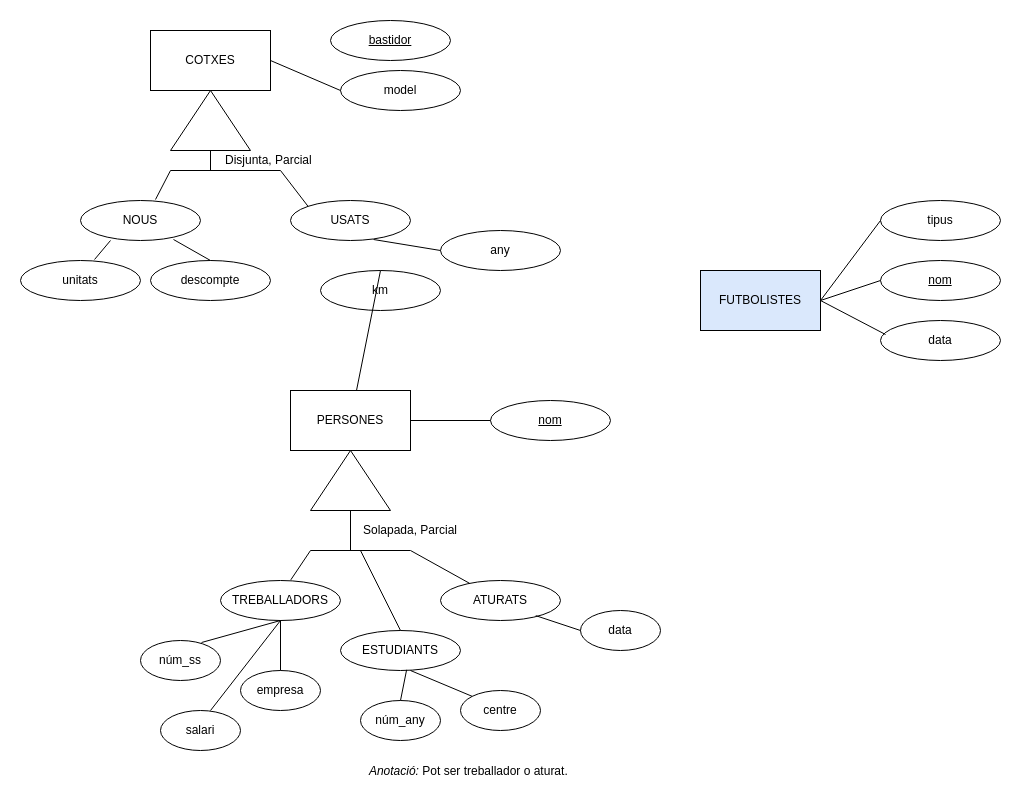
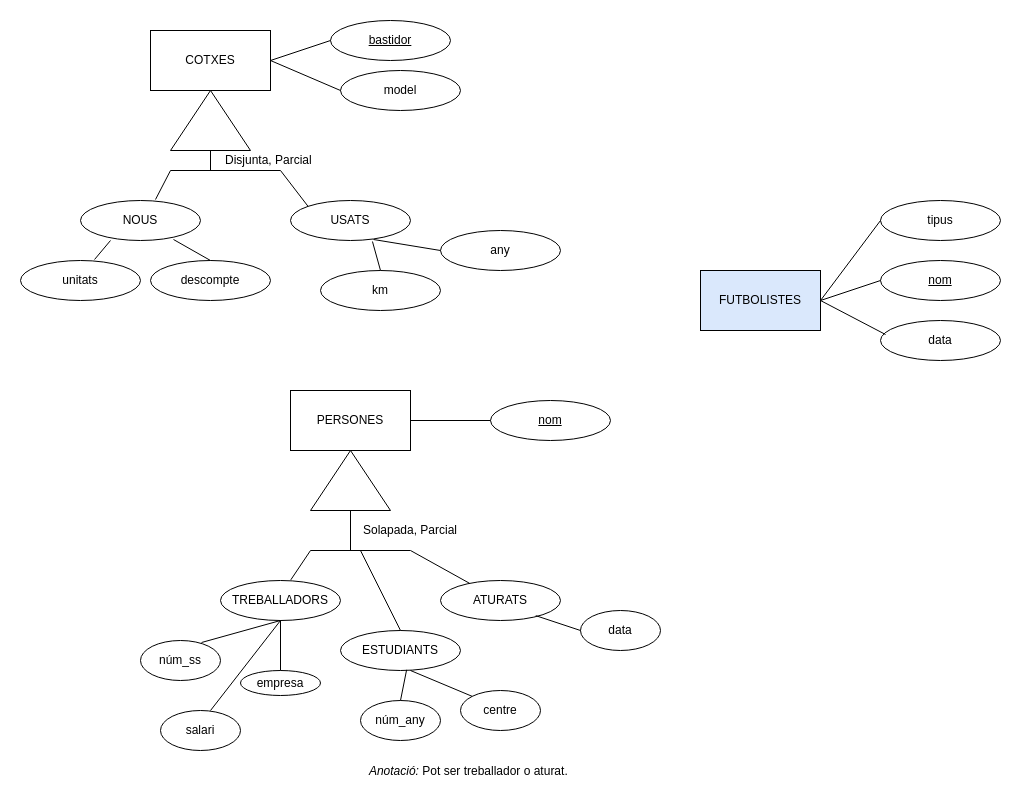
none -> (302, 50)
(369, 331) -> (376, 256)
(281, 691) -> (281, 683)
